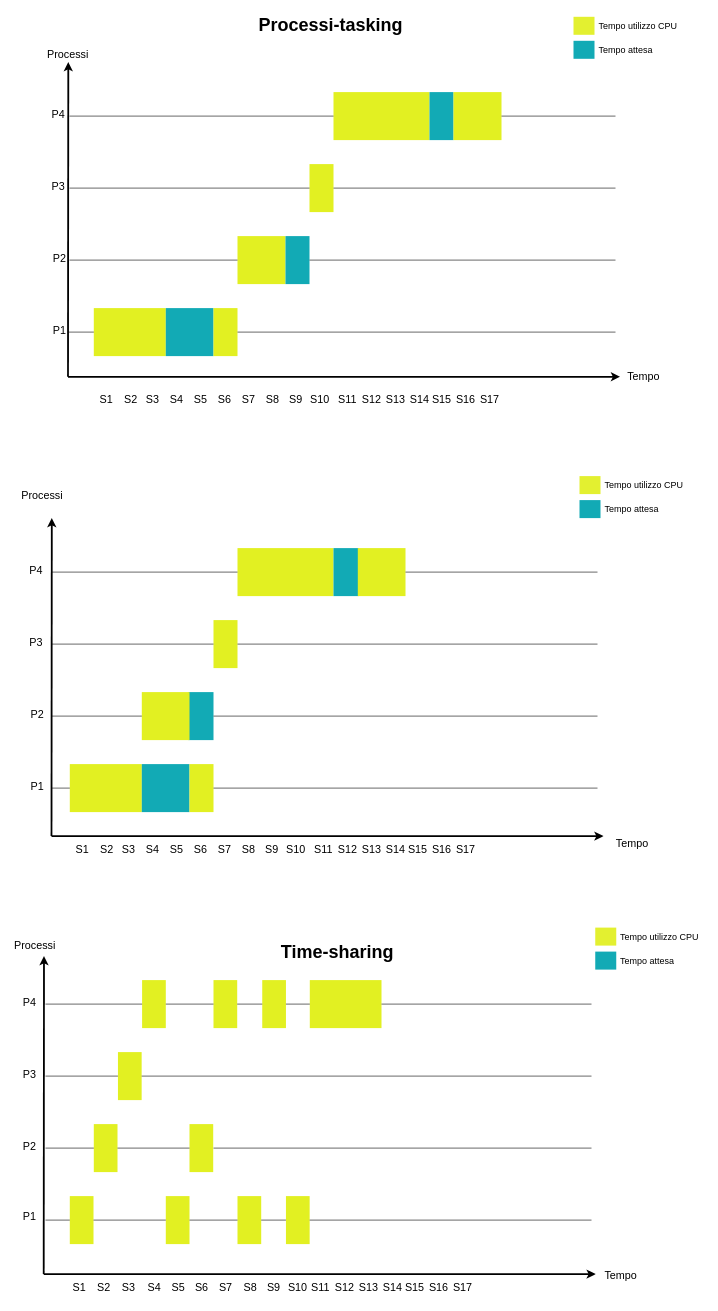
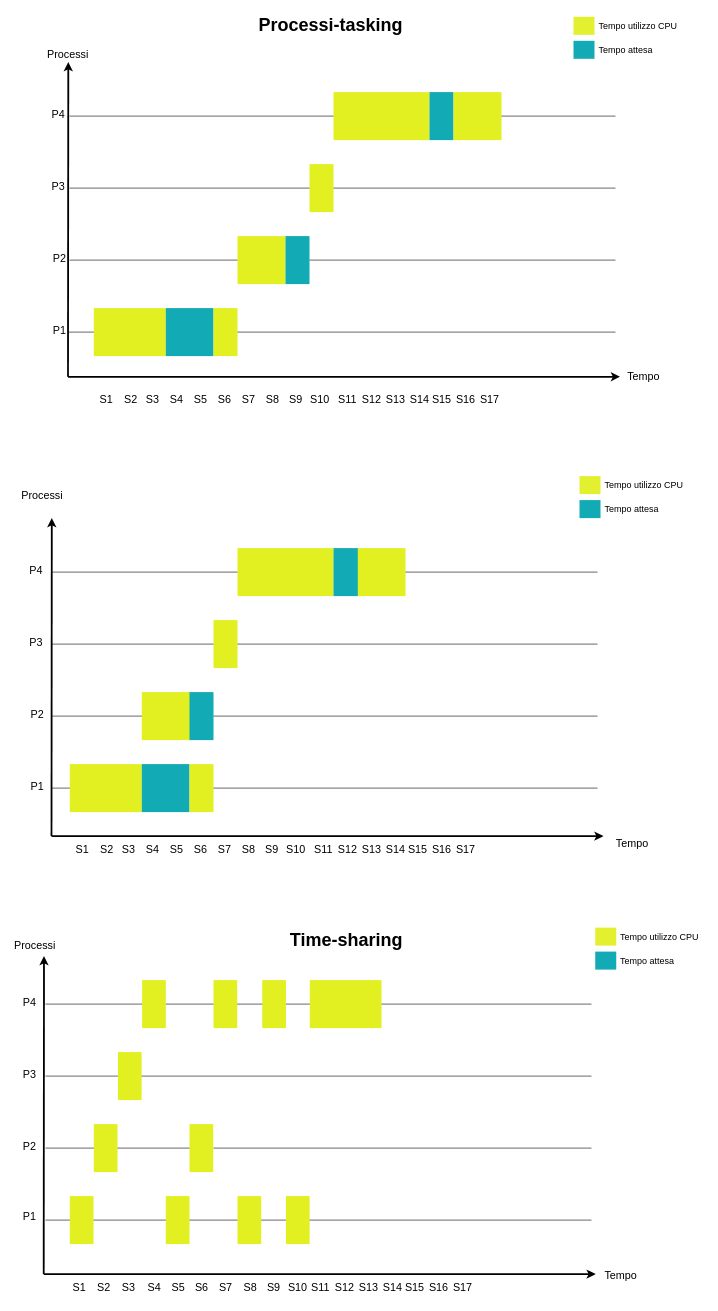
(337, 953) -> (346, 941)
